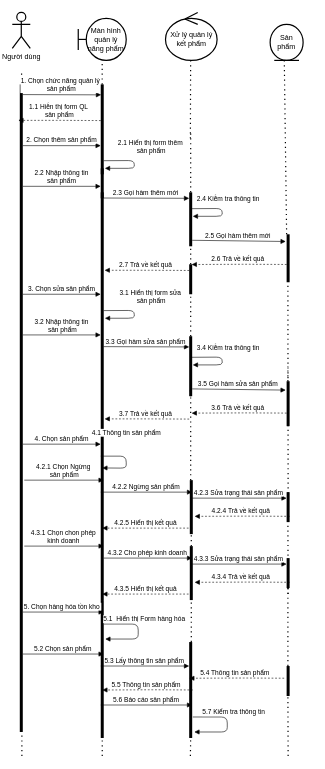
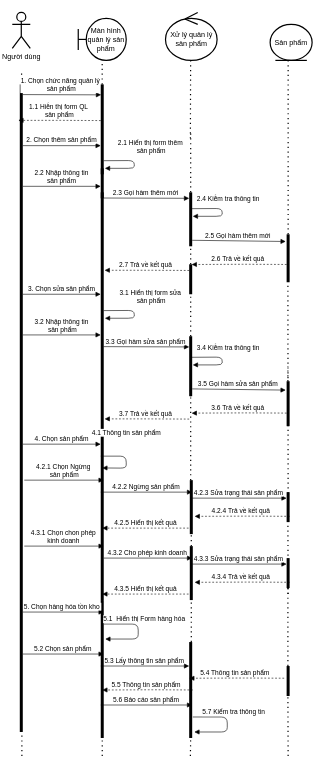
(106, 39) -> (106, 39)
(192, 39) -> (192, 39)
(287, 42) -> (291, 42)
